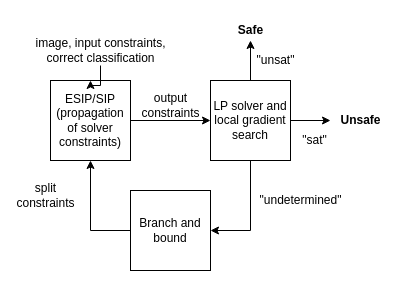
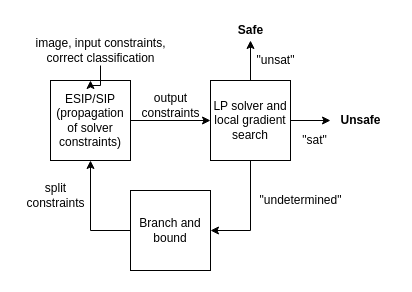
(46, 196) -> (56, 196)
